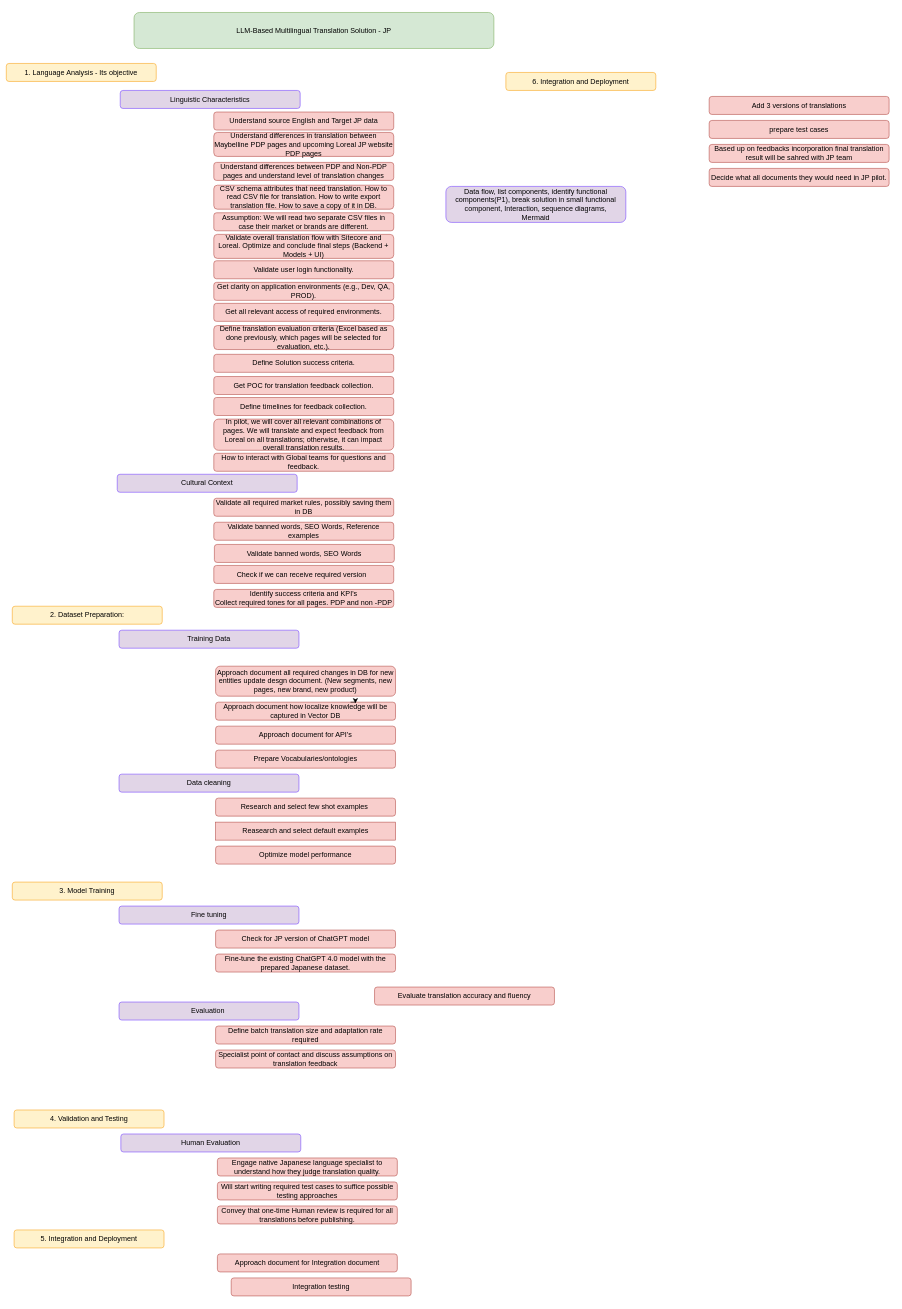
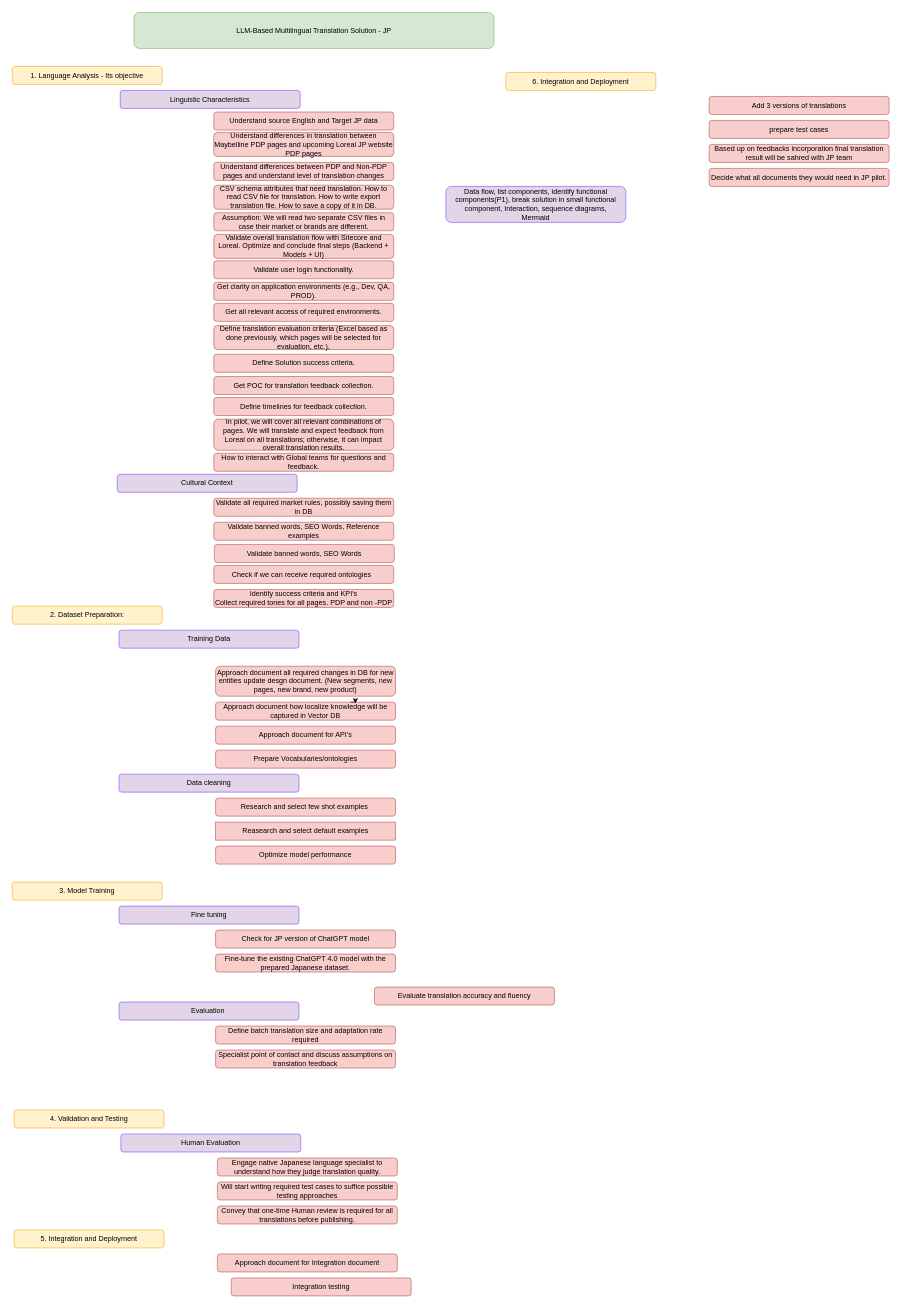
(81, 72) -> (87, 75)
(304, 575) -> (304, 575)
